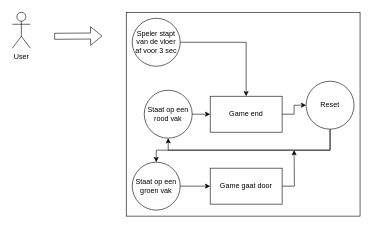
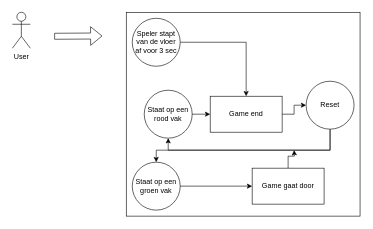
(246, 186) -> (288, 186)
